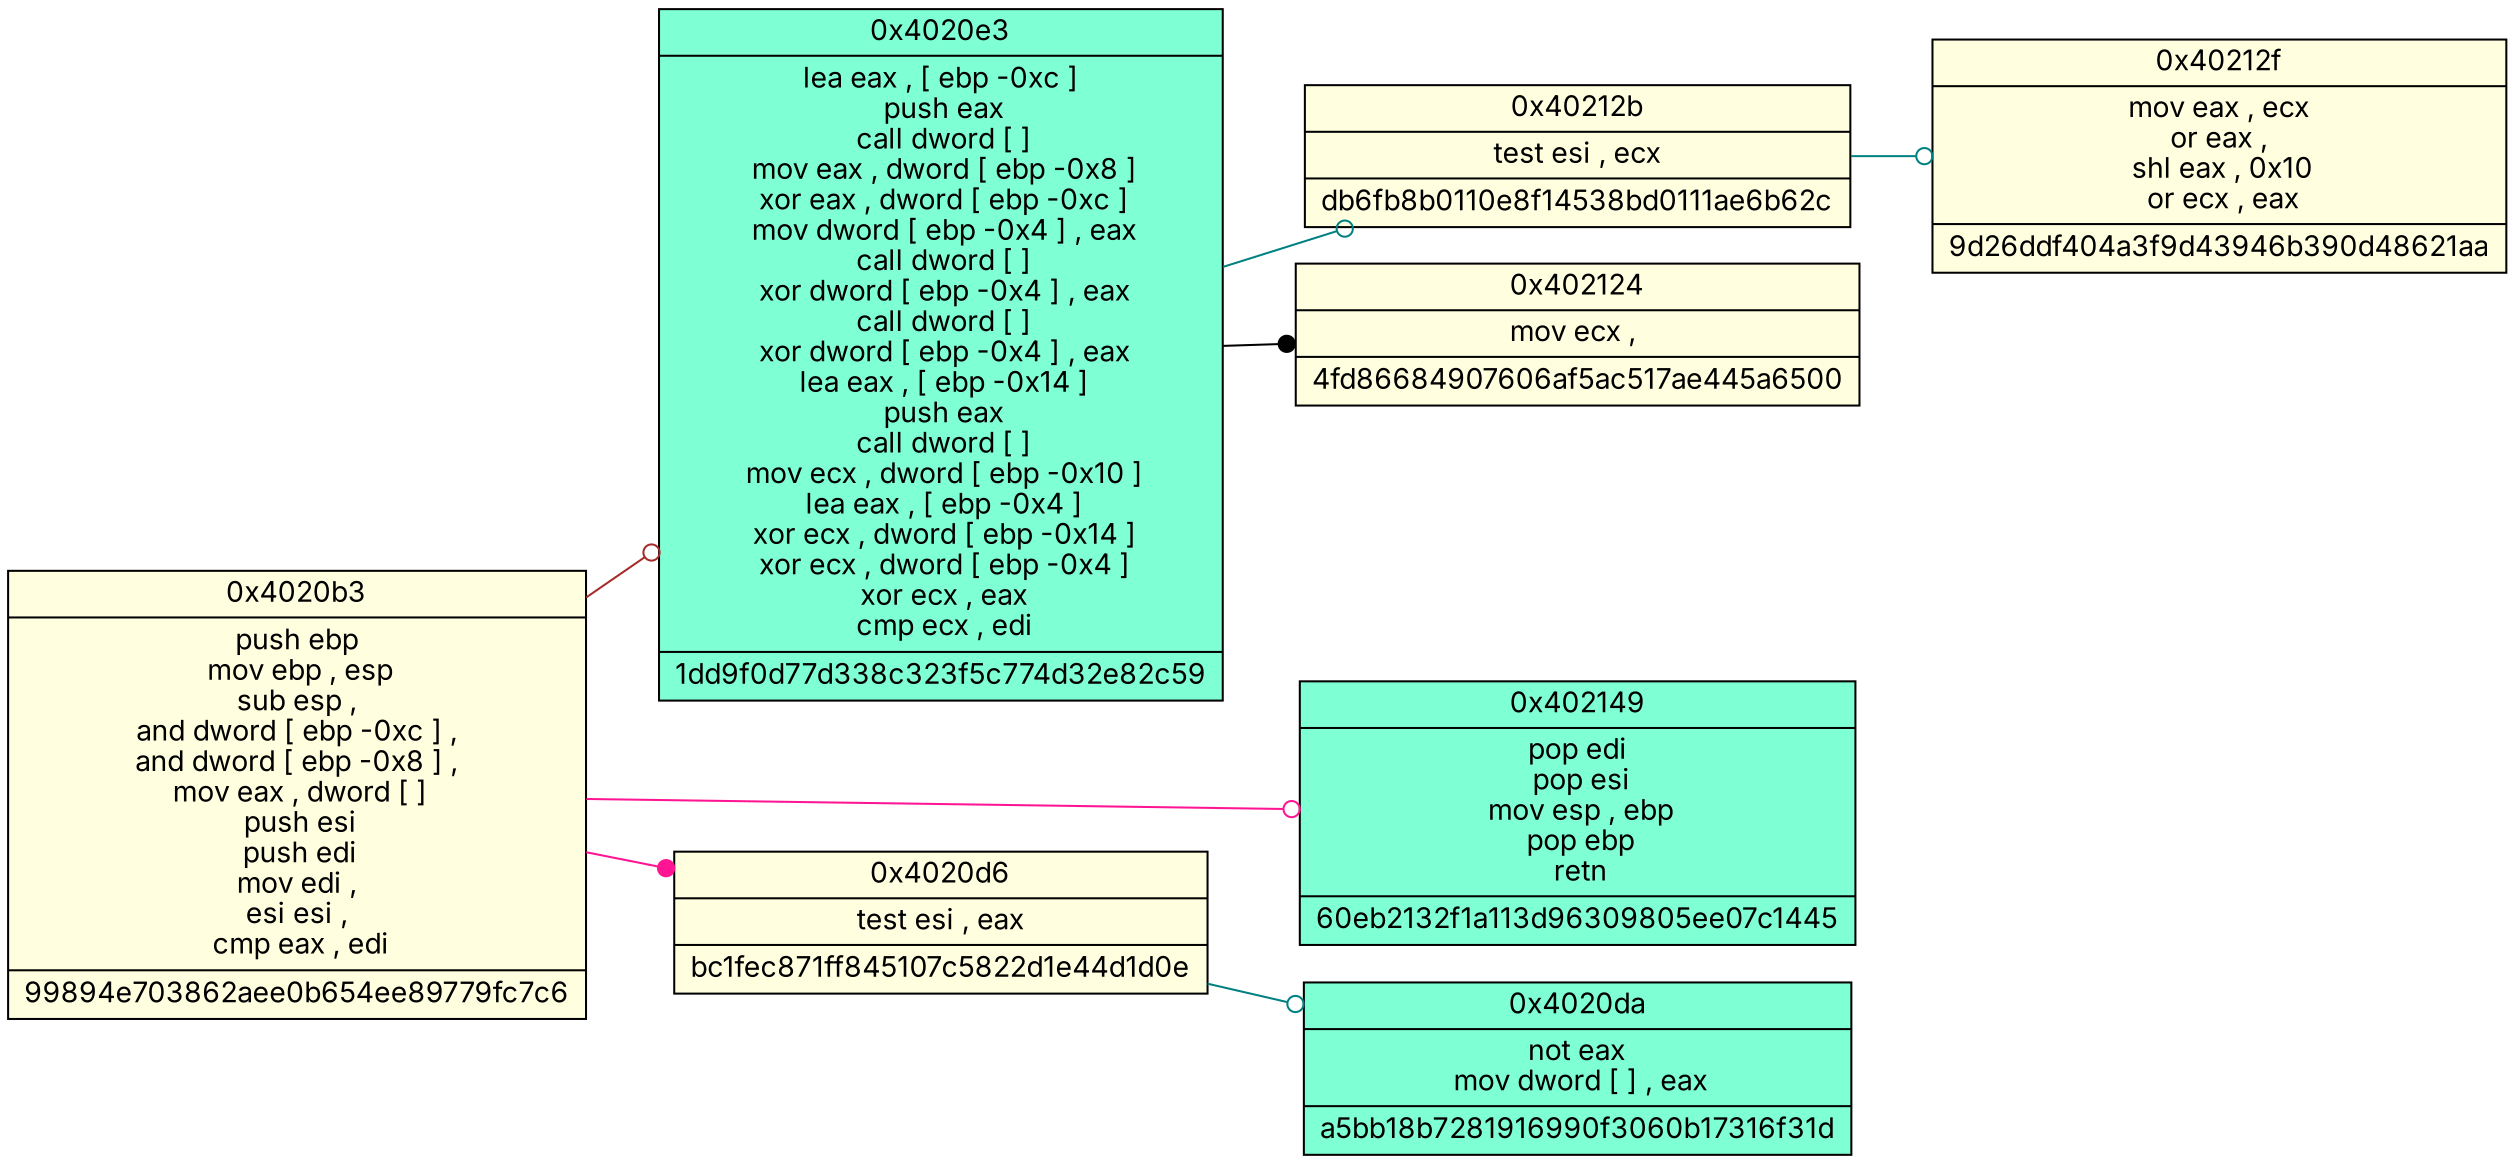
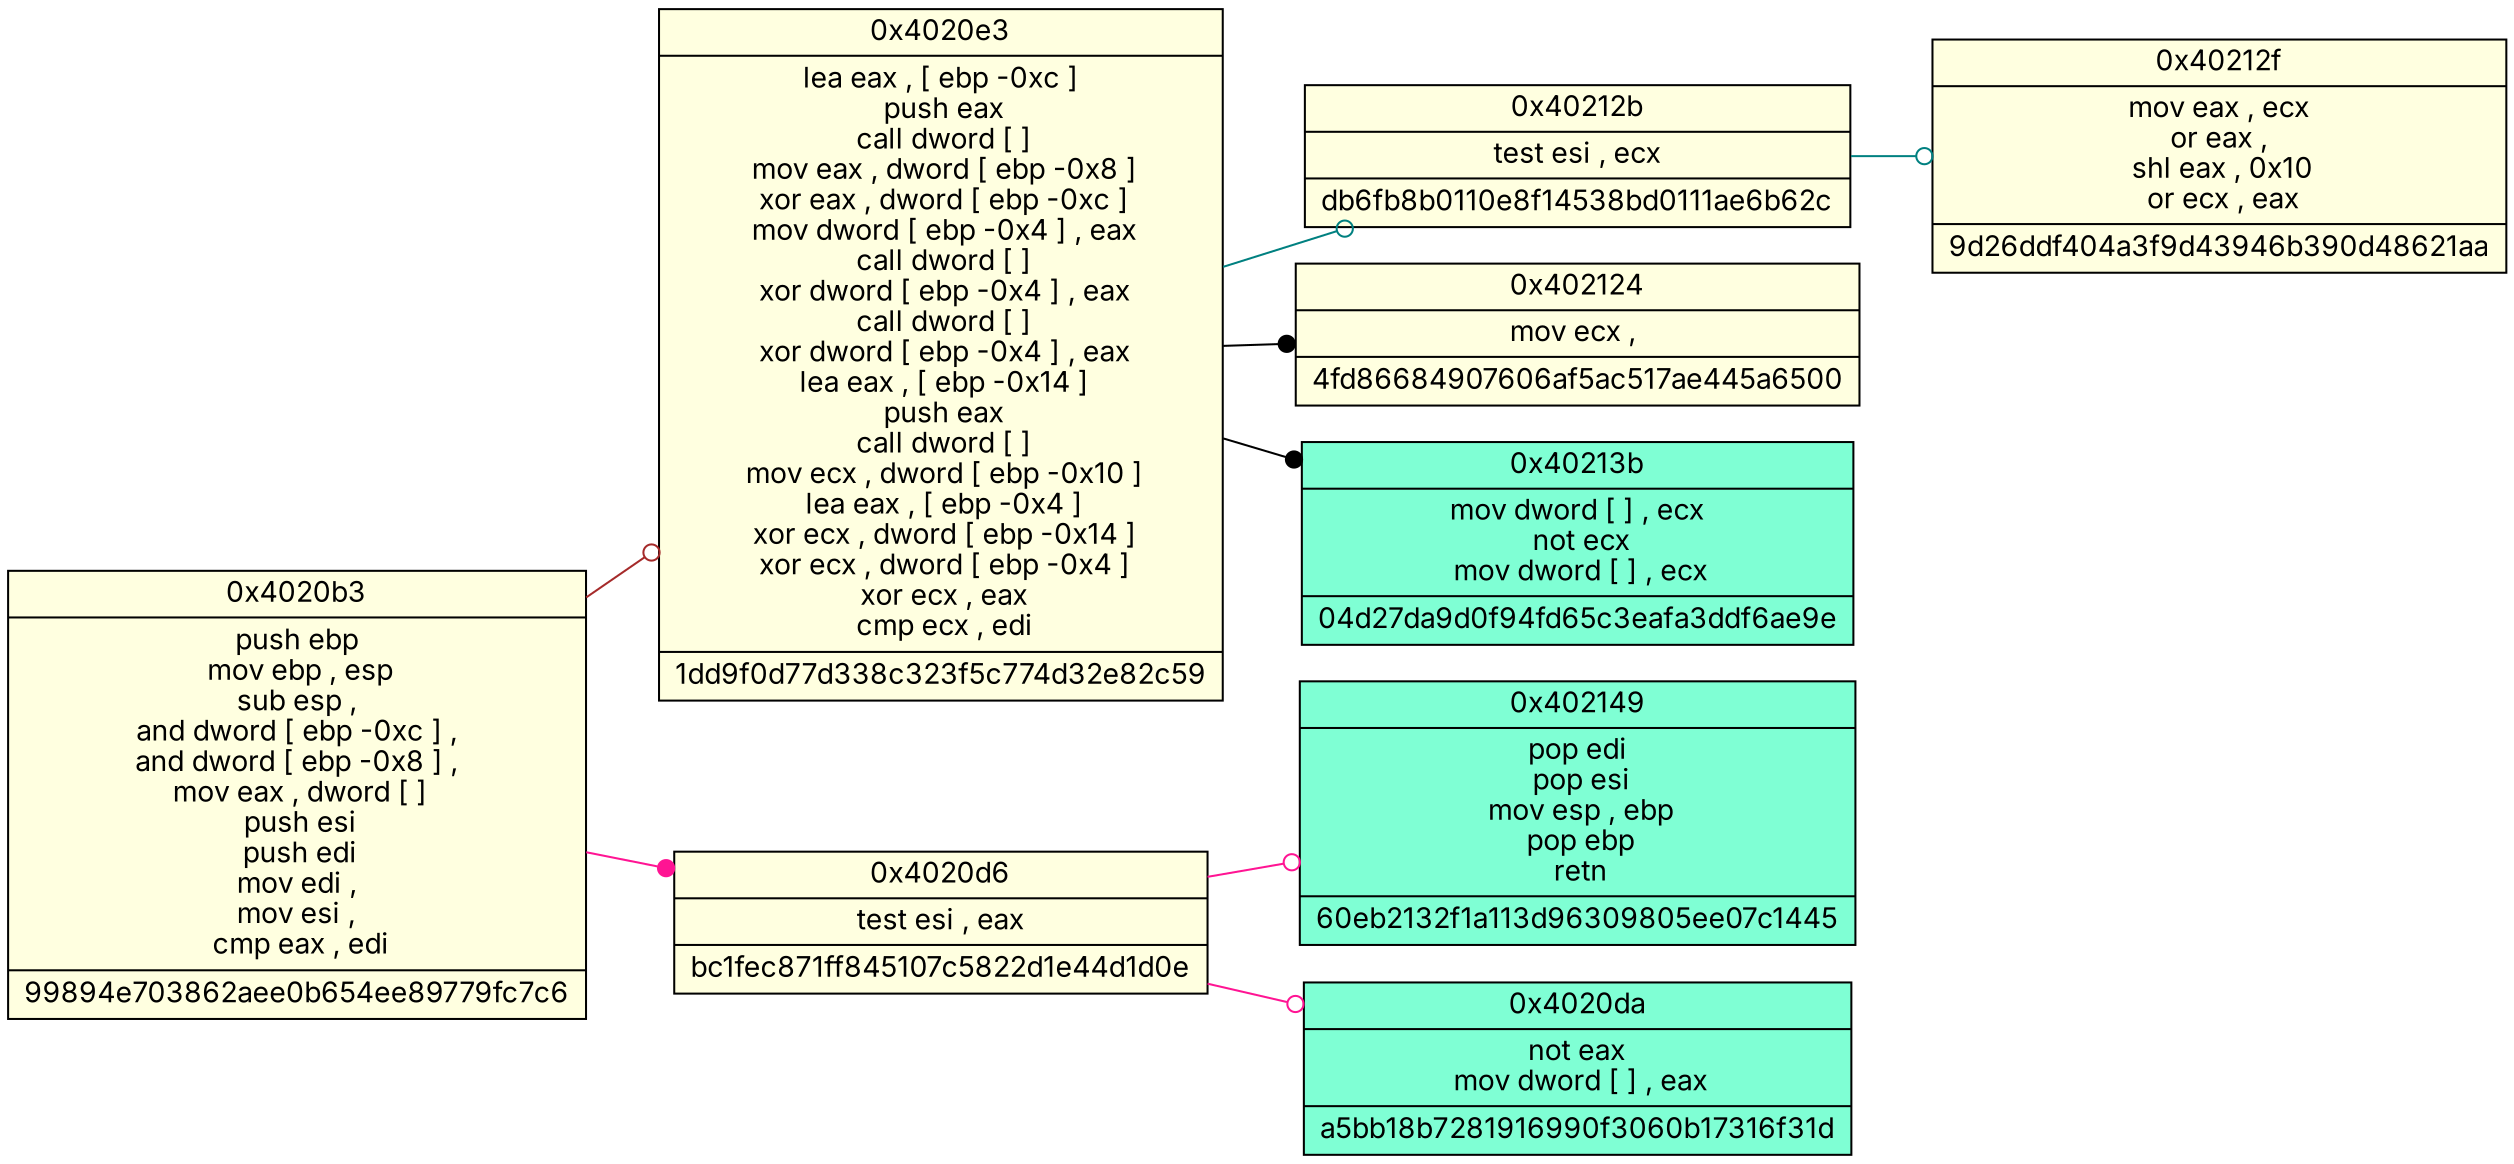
(941, 355) -> (941, 355)
none -> (1578, 543)
(935, 804) -> (1245, 870)
(297, 915) -> (297, 915)
(1247, 993) -> (1247, 993)
